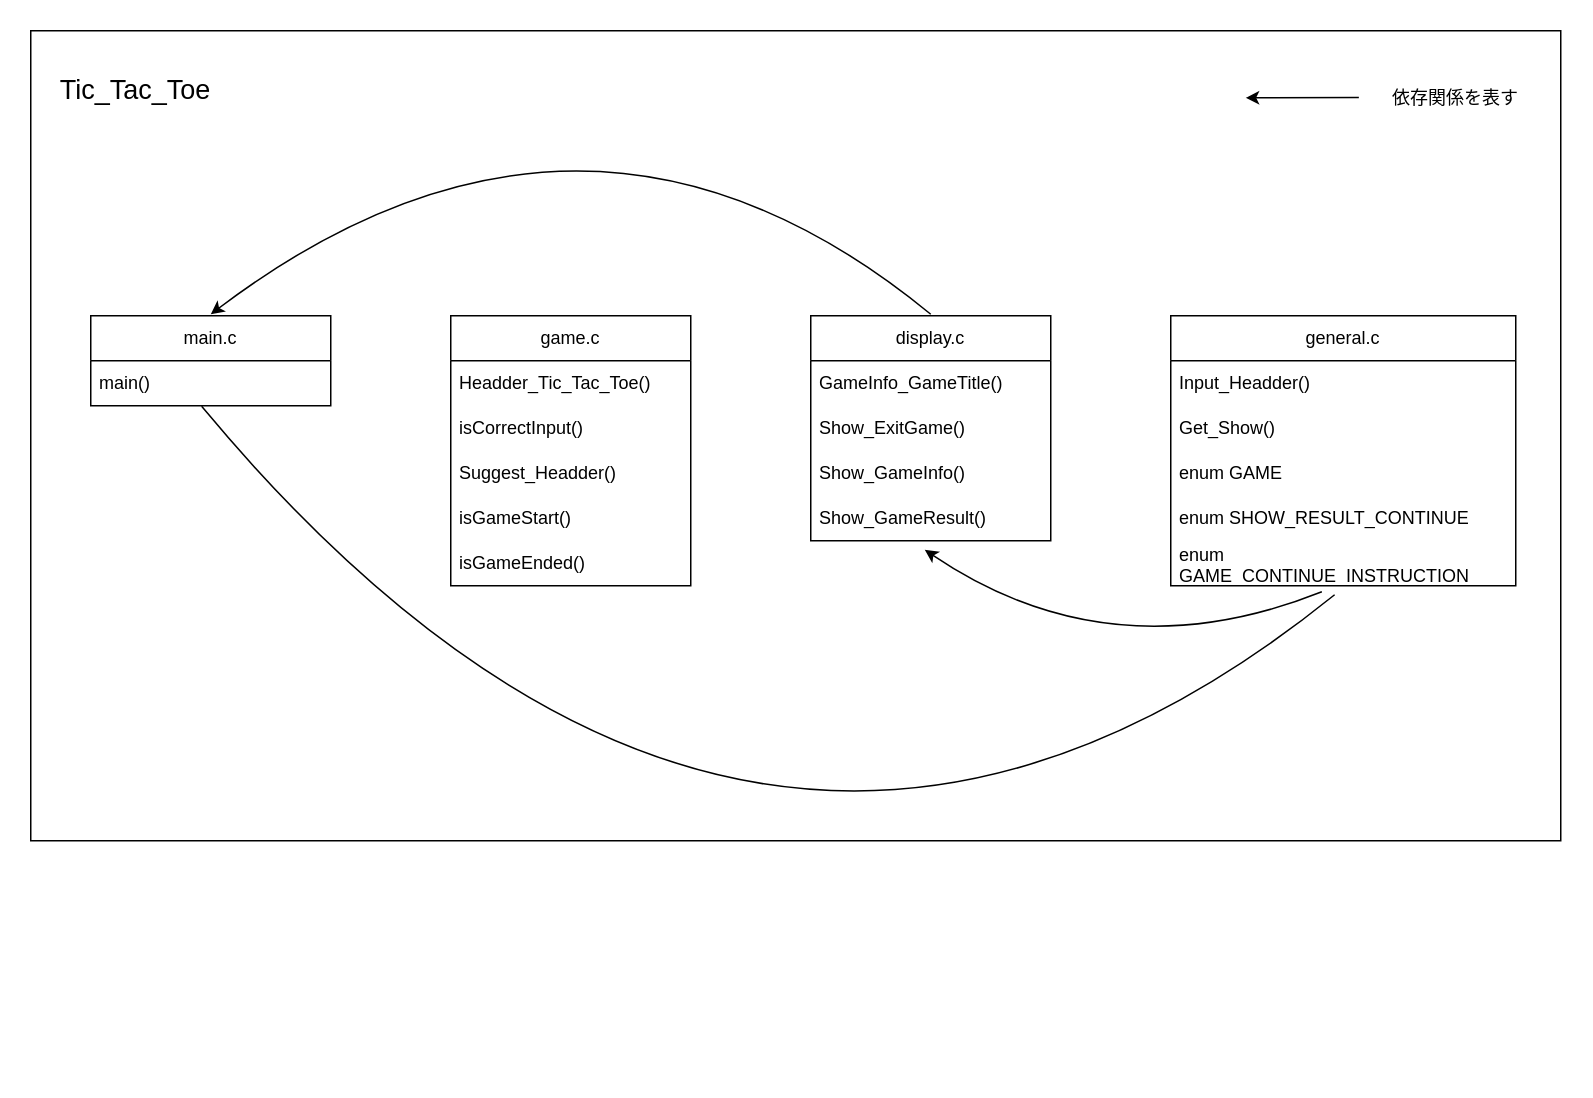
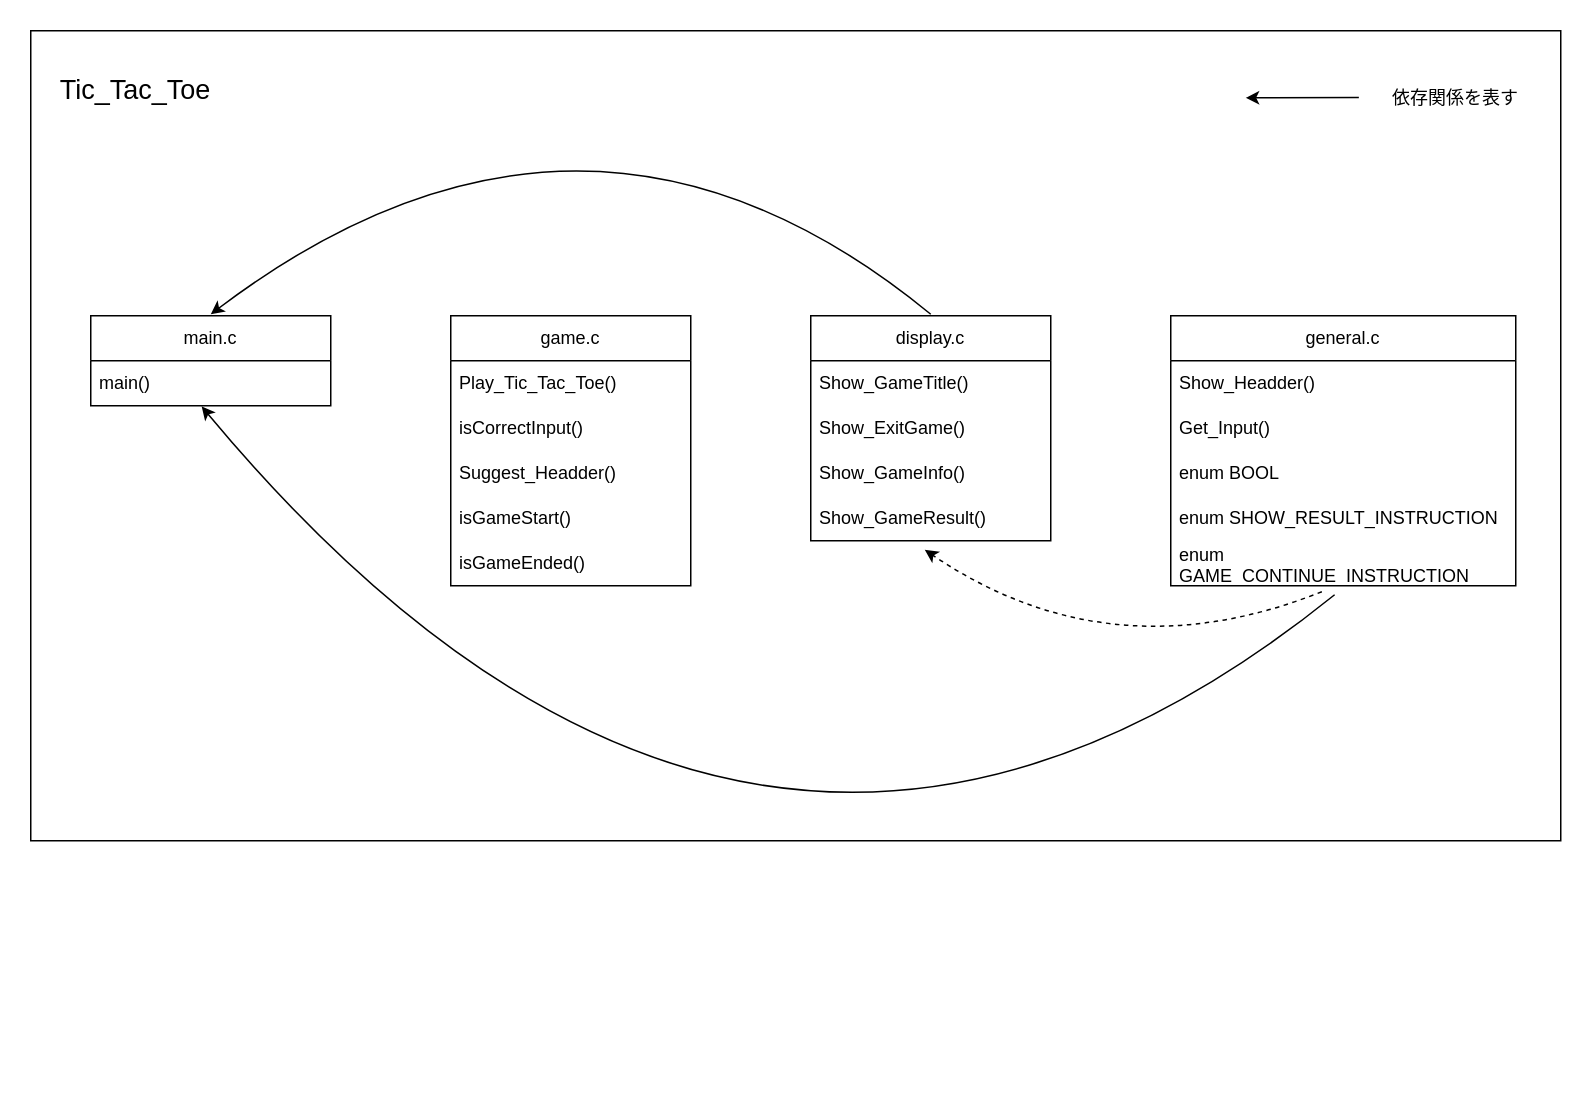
(563, 383) -> (546, 383)
(916, 383) -> (896, 383)
(1255, 383) -> (1250, 383)
(206, 412) -> (208, 414)
(1230, 428) -> (1235, 428)
(1223, 473) -> (1223, 473)
(1303, 518) -> (1319, 518)
(1121, 625) -> (1121, 625)
